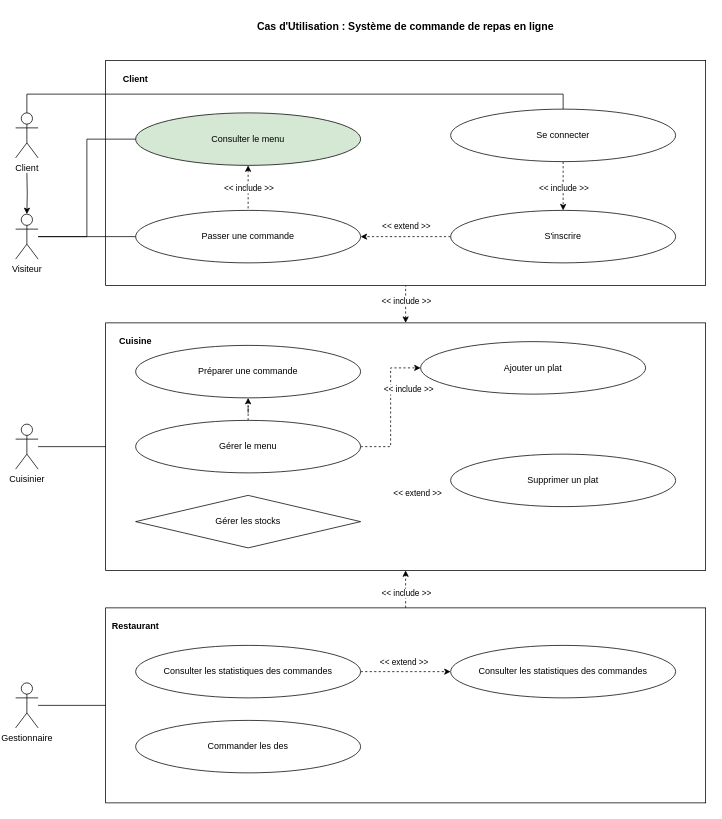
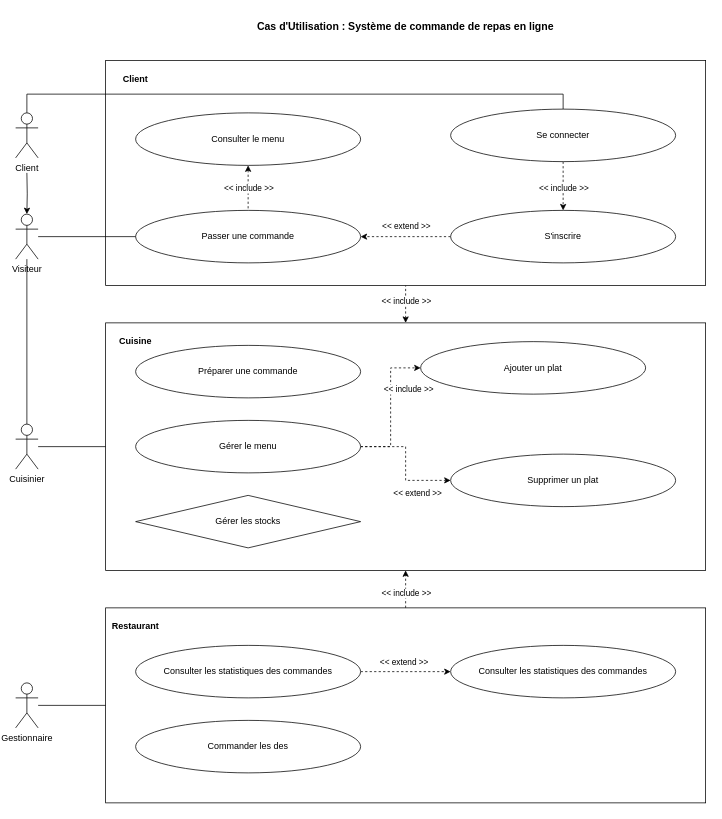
(248, 139) -> (248, 139)
(87, 162) -> (27, 341)
(248, 410) -> (405, 476)
